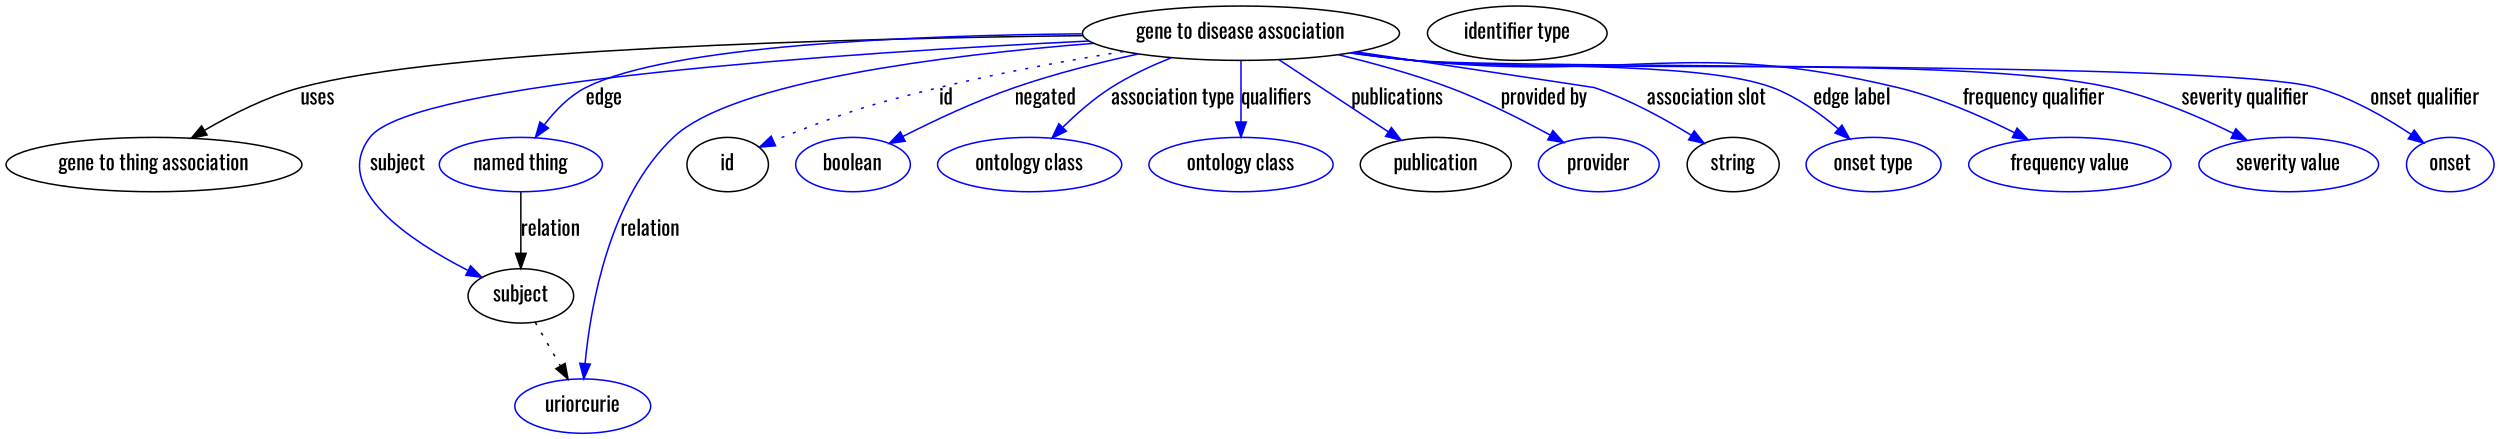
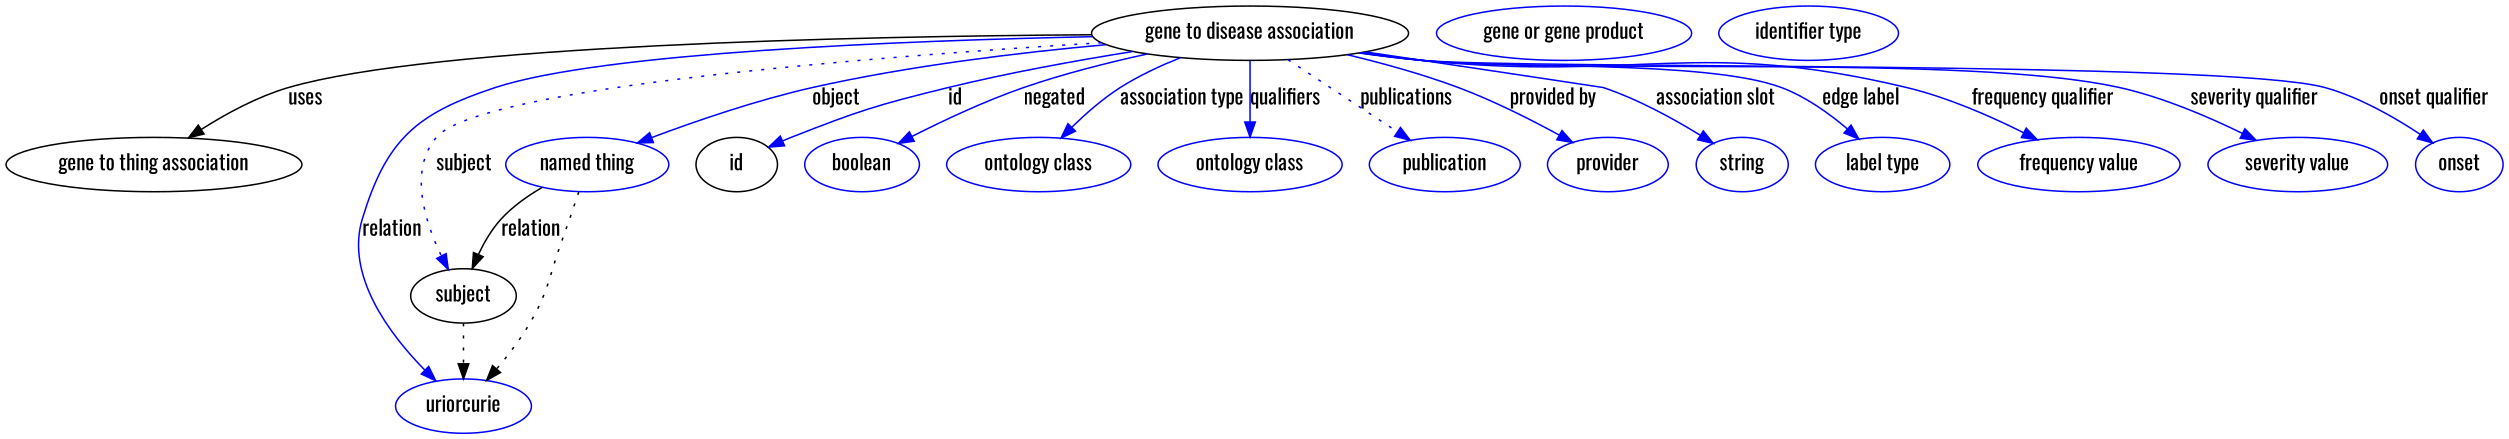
(1517, 33) -> (1809, 33)
none -> (1564, 33)
(677, 70) -> (703, 76)
(946, 86) -> (955, 86)
(1334, 96) -> (1343, 96)
(605, 99) -> (836, 99)
(1436, 165) -> (1445, 165)
(1733, 165) -> (1742, 165)
(1874, 165) -> (1883, 165)
none -> (547, 285)
